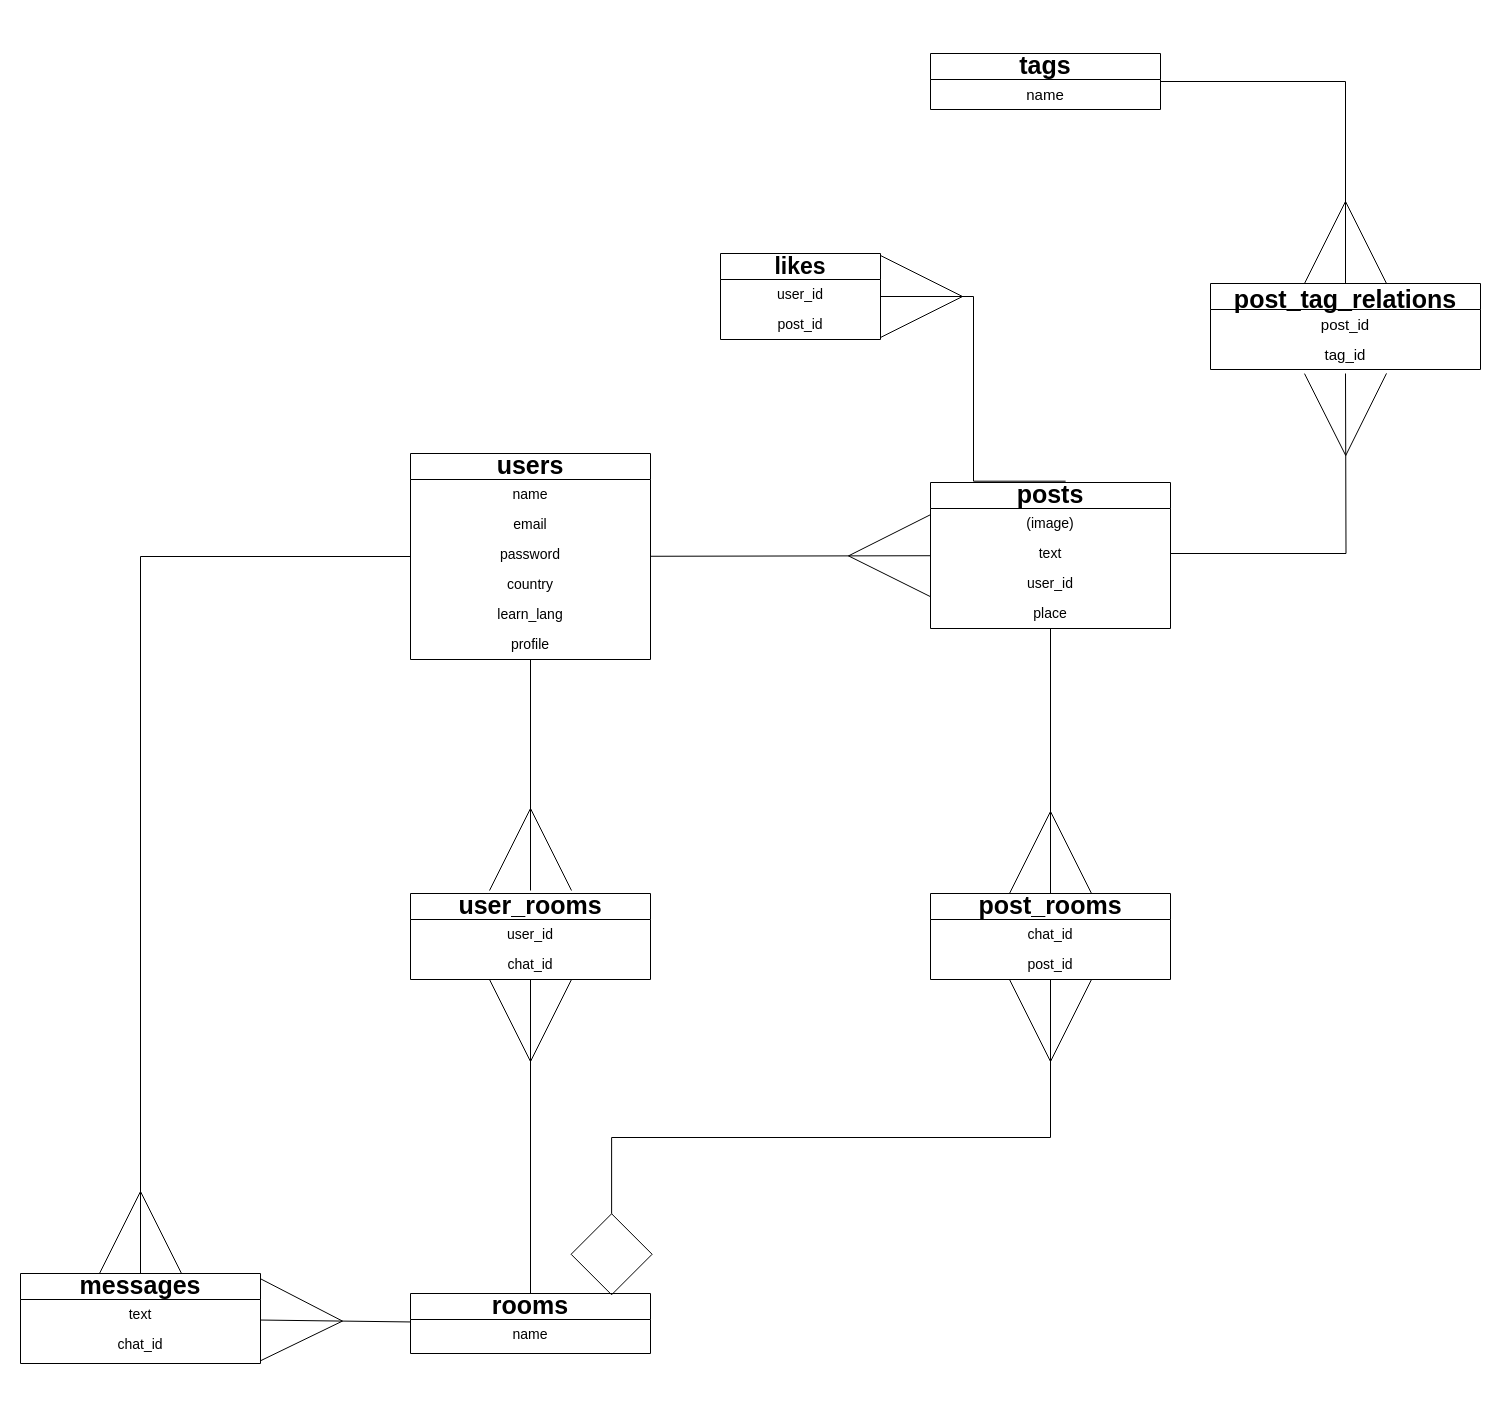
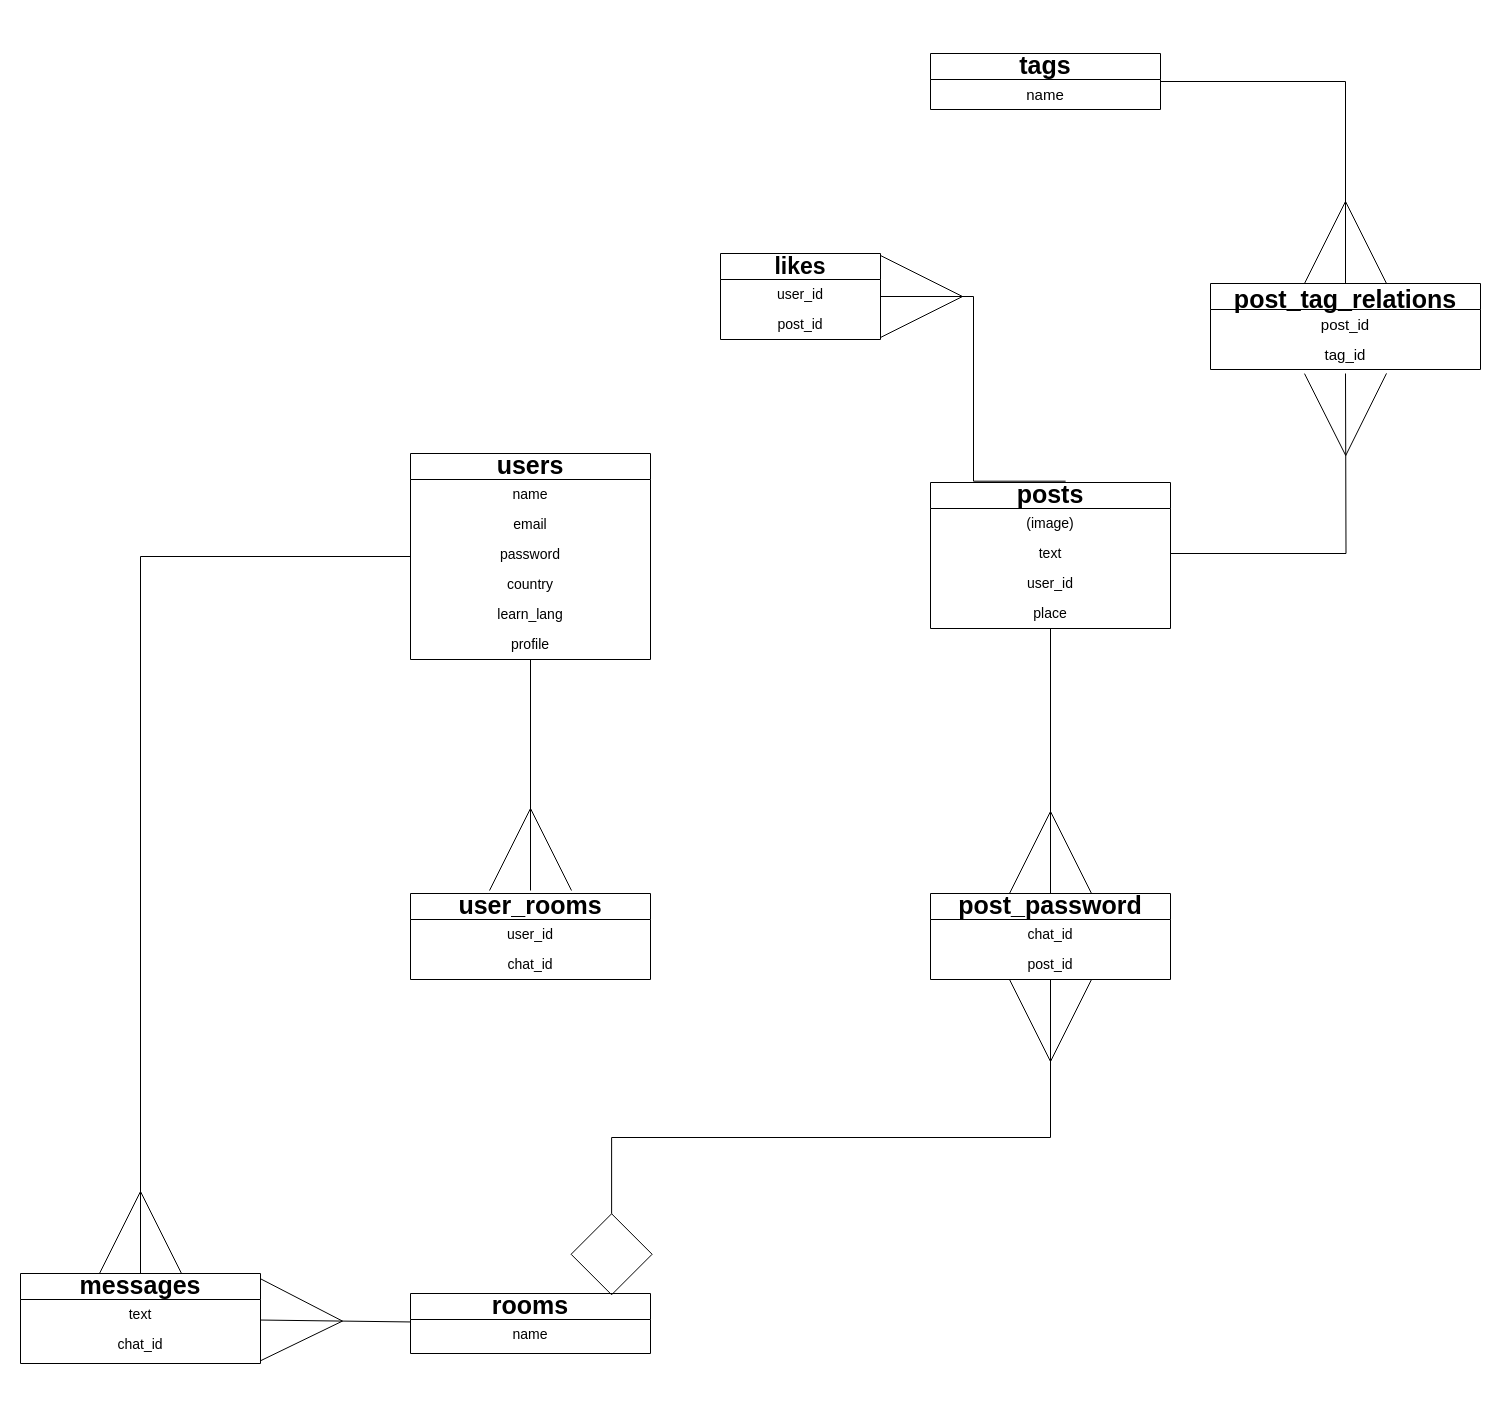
(790, 556) -> none
(1050, 906) -> (1050, 906)
(531, 1138) -> none
